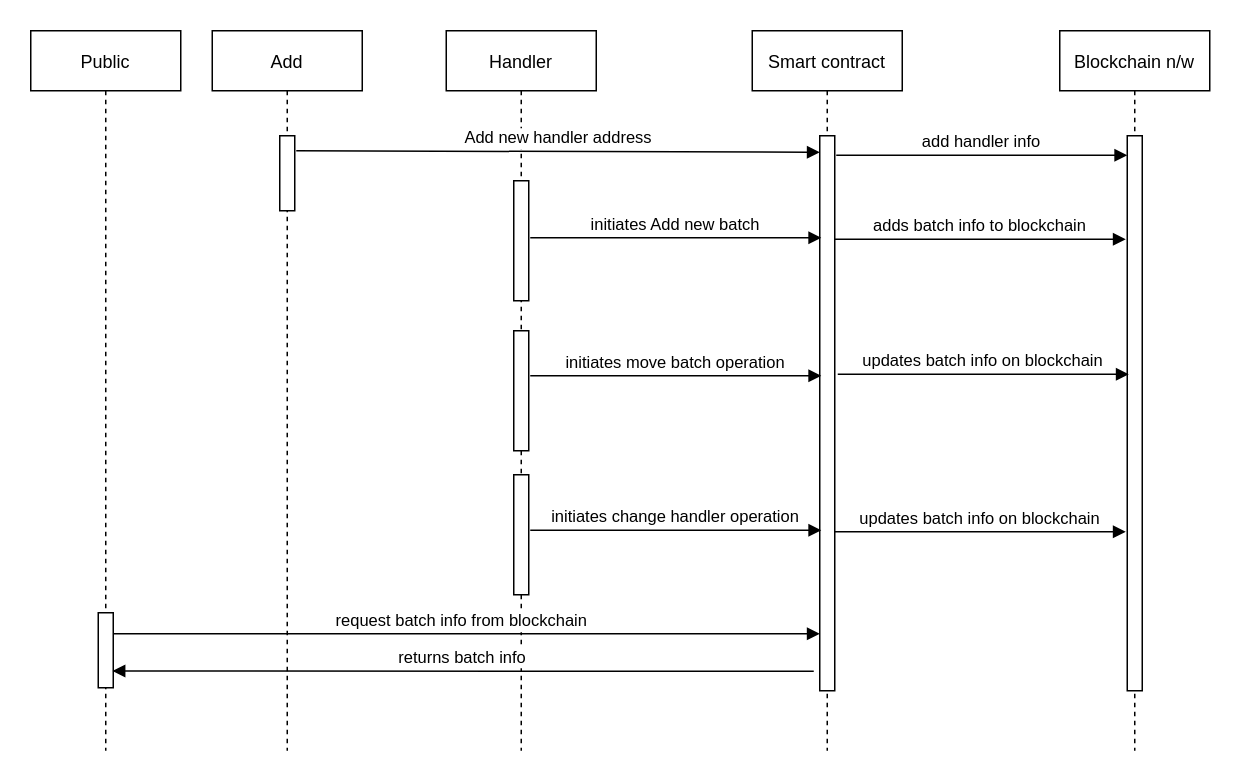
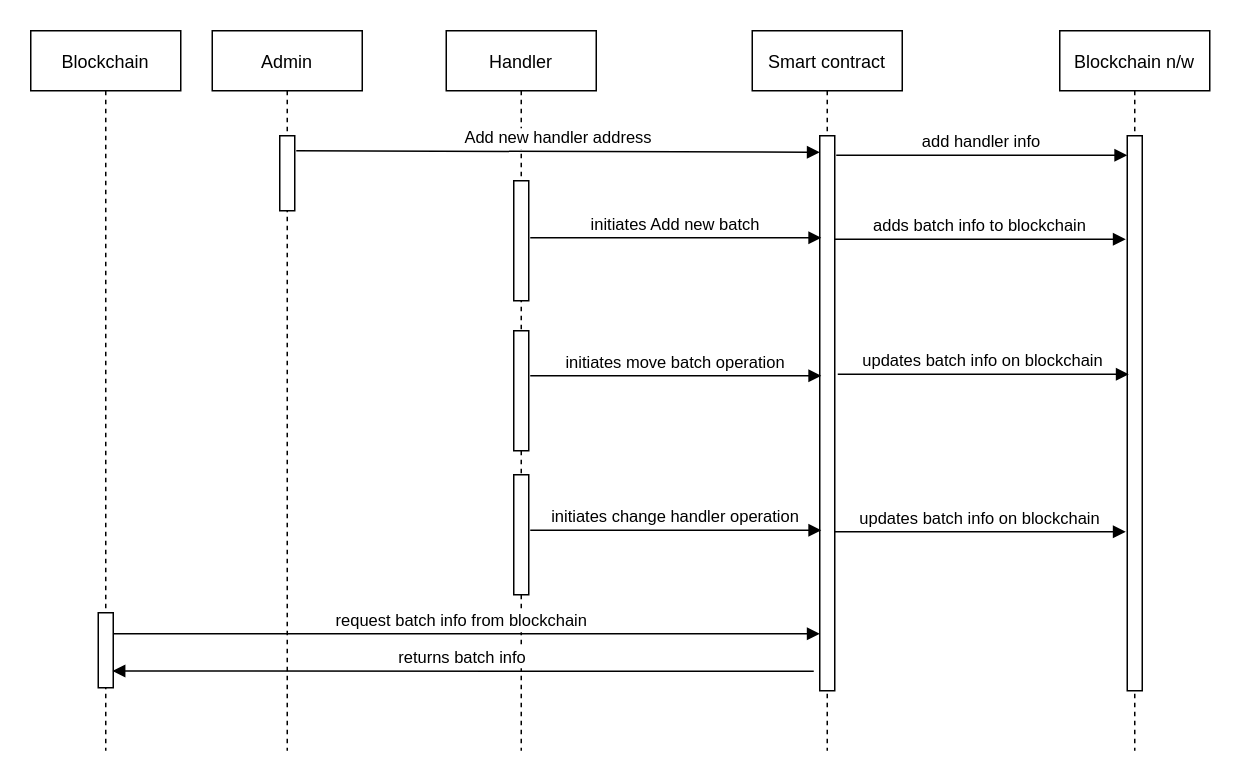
(105, 62) -> (105, 62)
(287, 62) -> (287, 62)
